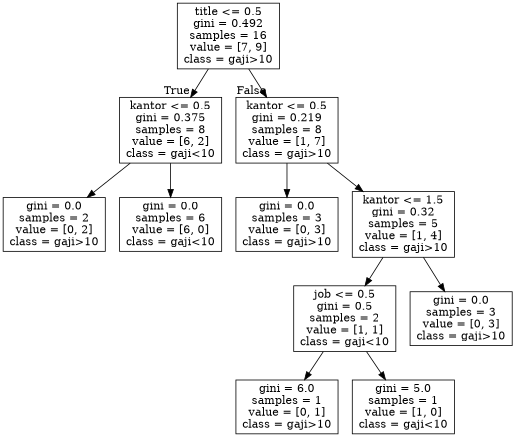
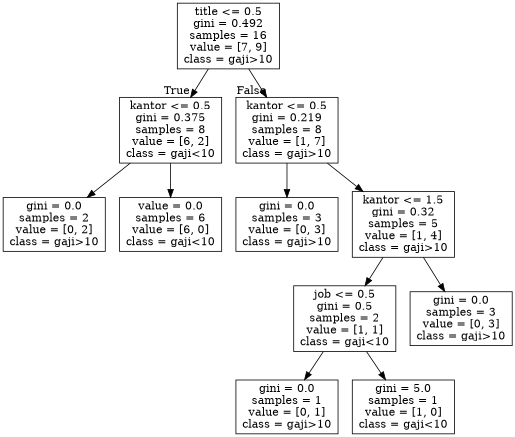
(171, 224) -> (171, 224)
(287, 407) -> (287, 407)
